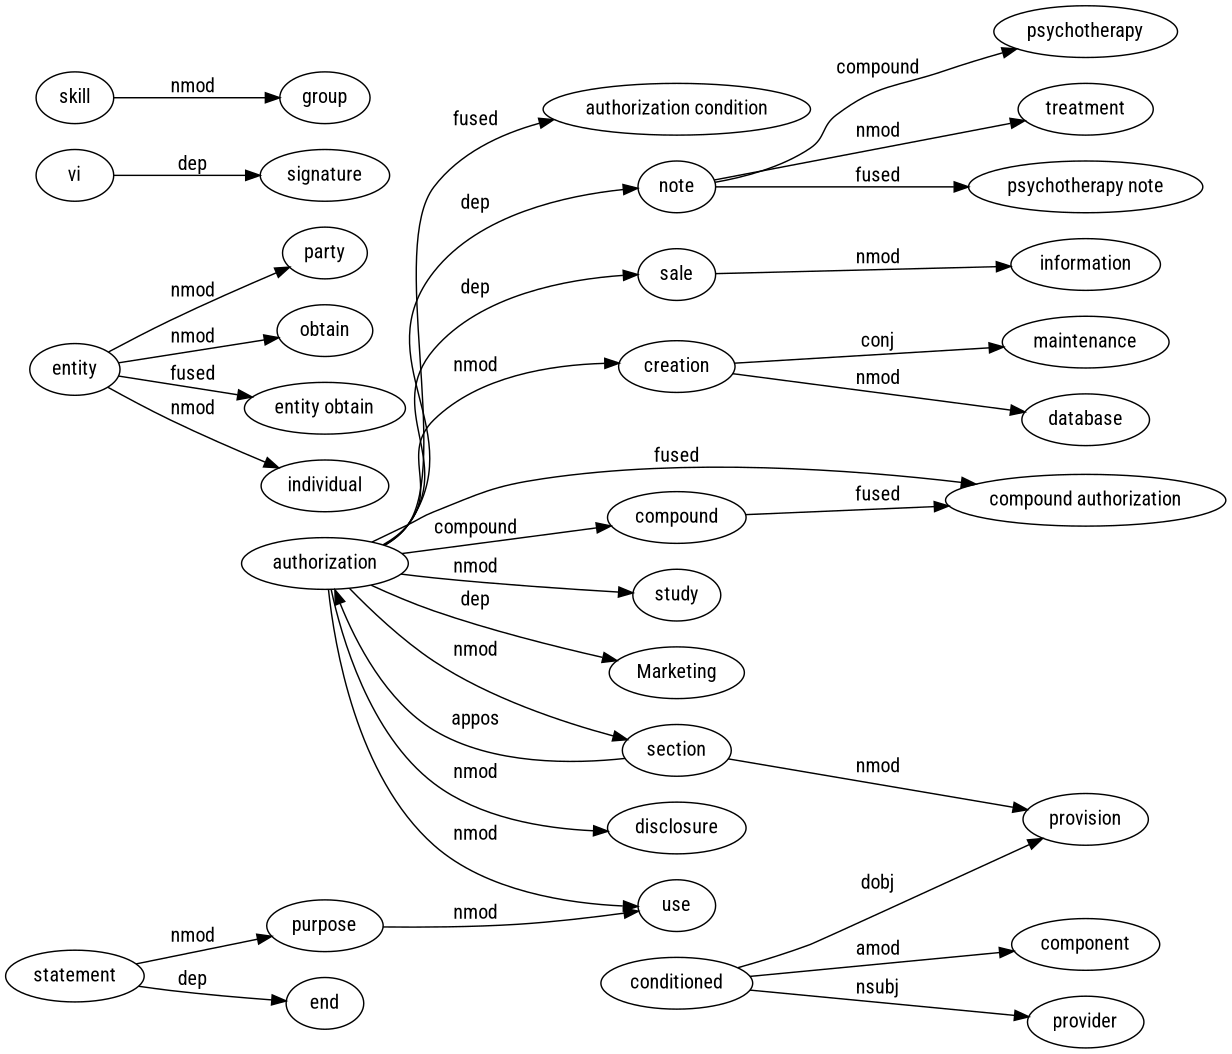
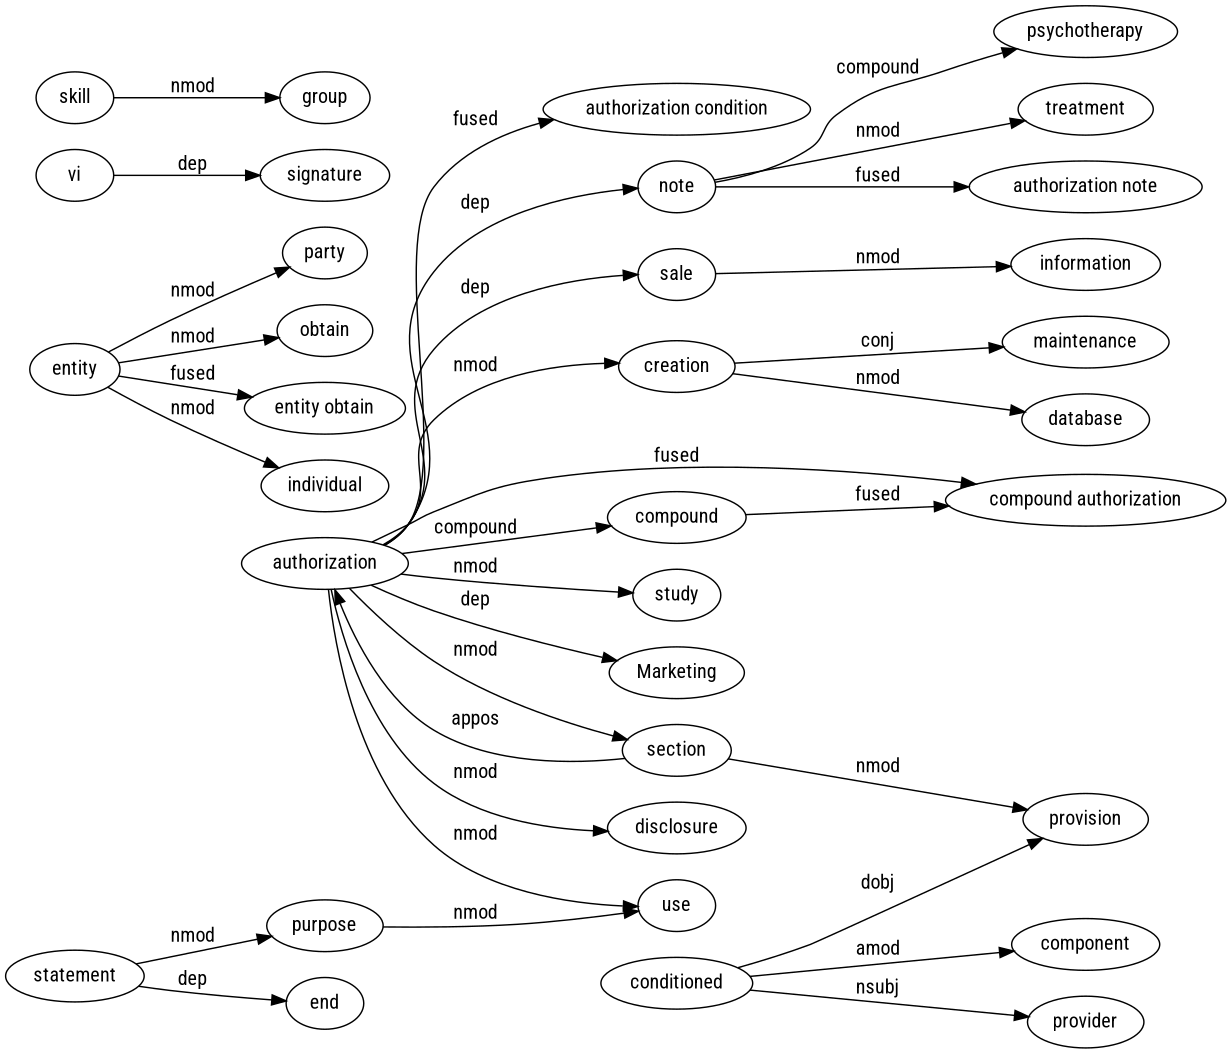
(1086, 187) -> (1086, 187)
